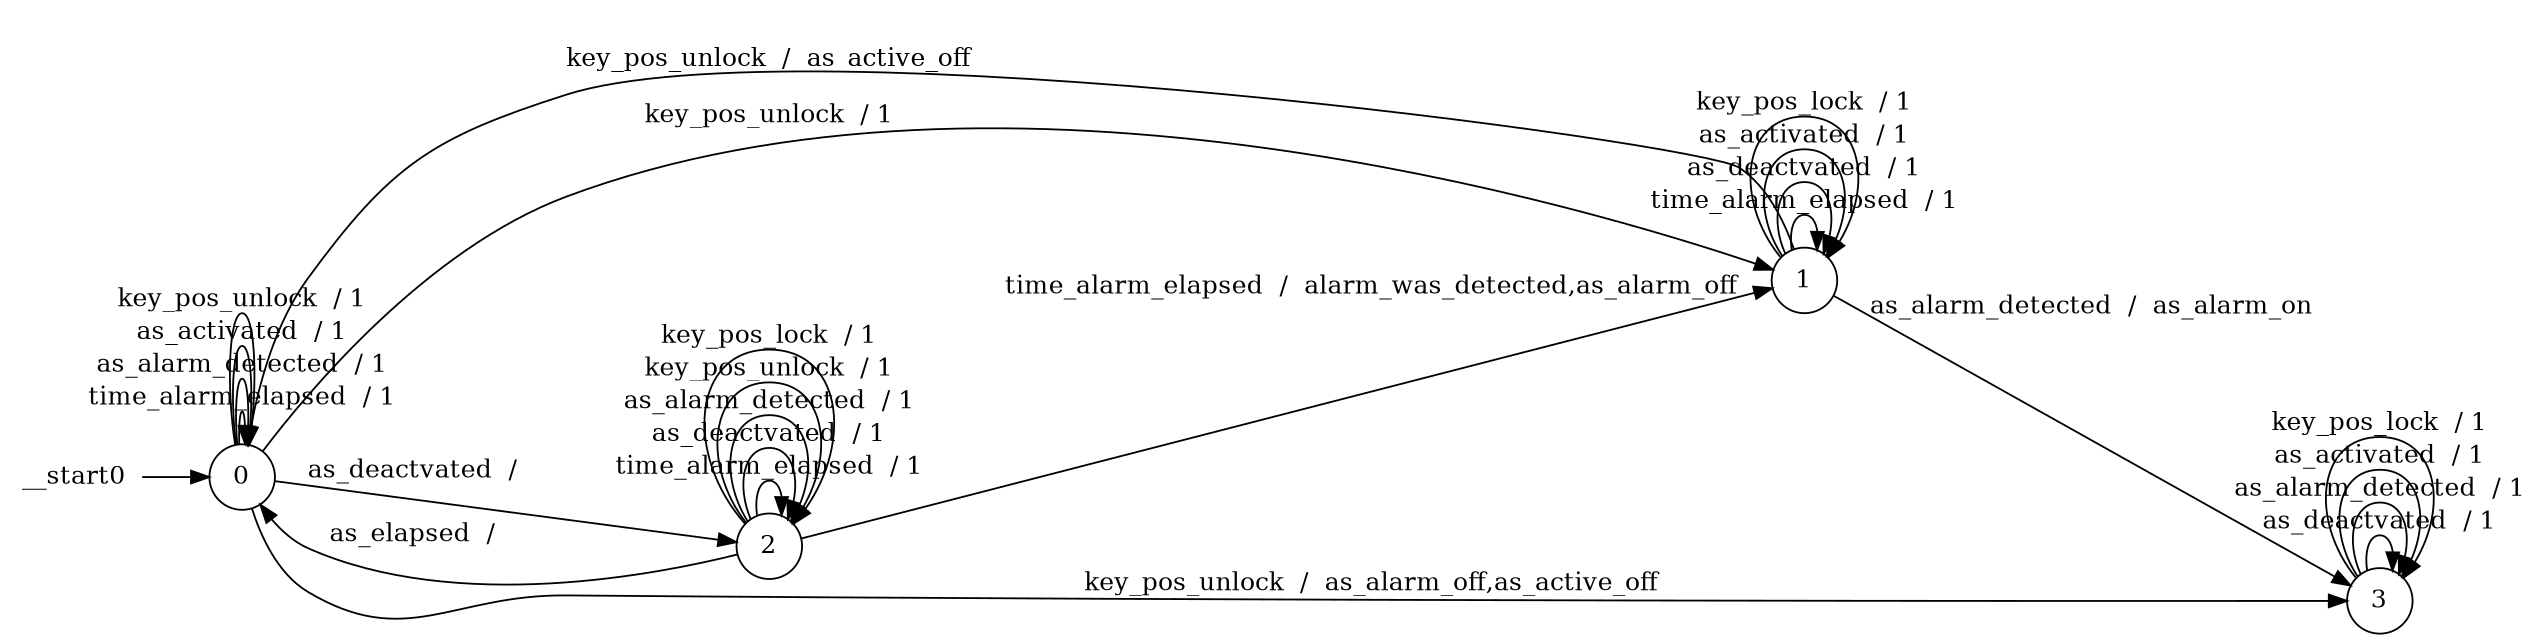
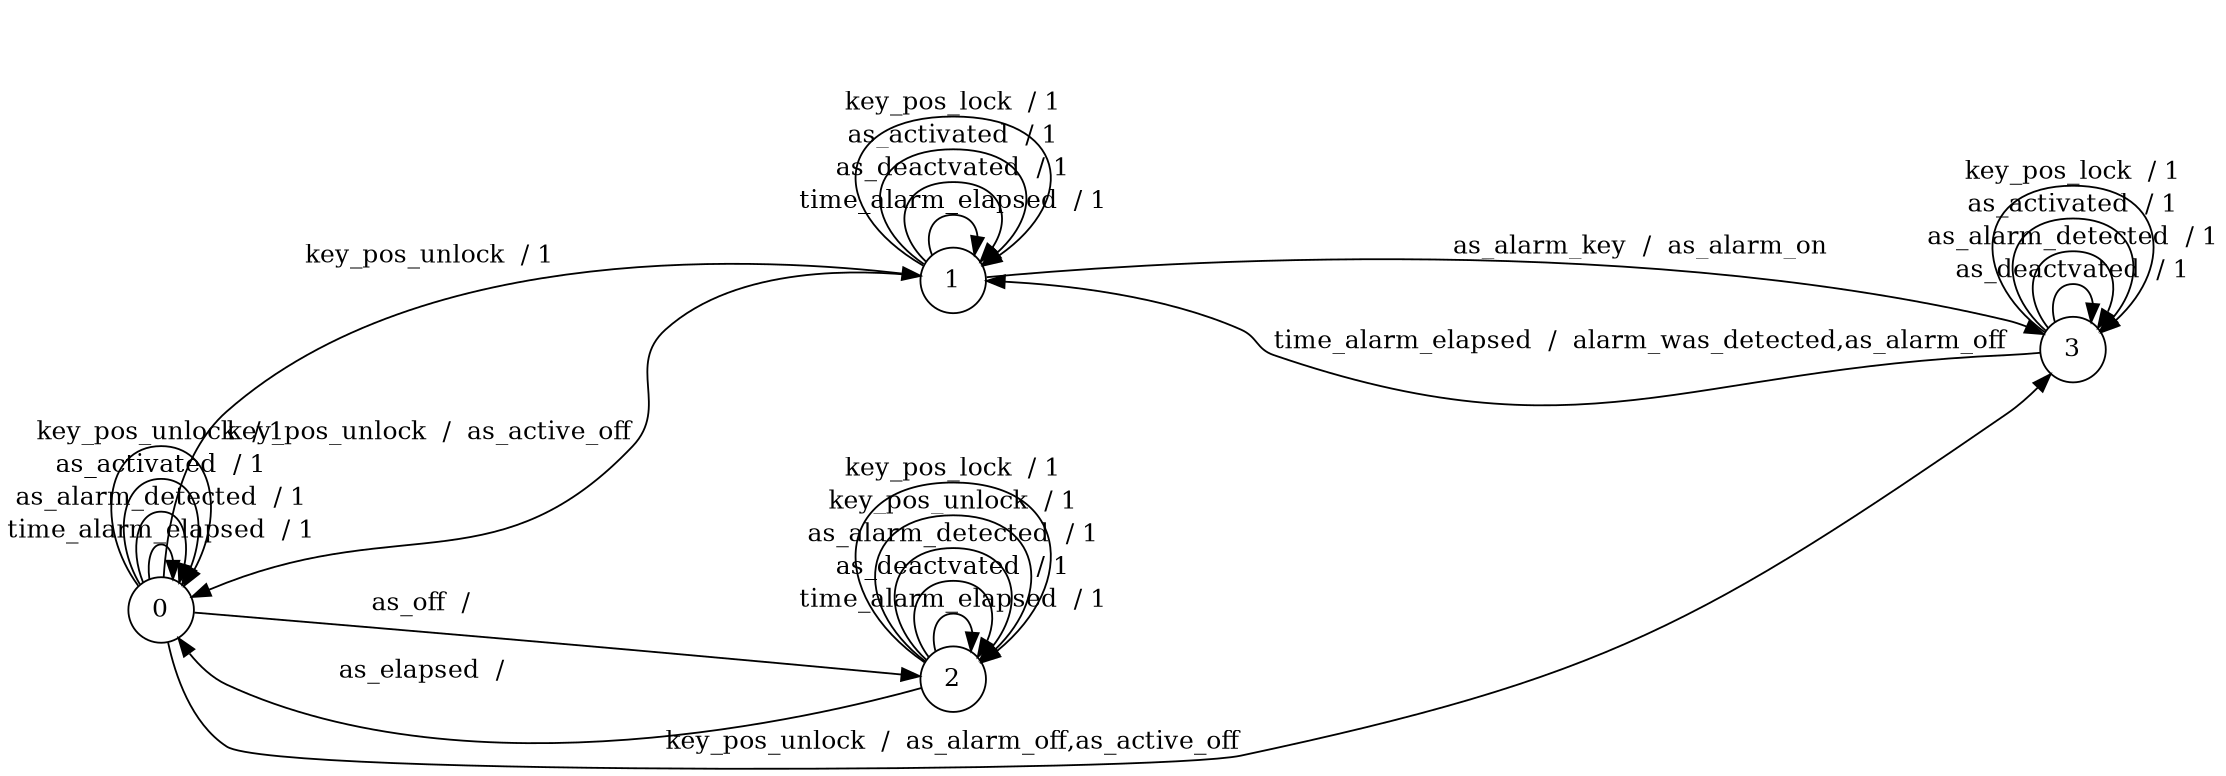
(2092, 307) -> (1641, 247)
(1278, 416) -> (1513, 403)
(421, 471) -> (430, 604)
(75, 477) -> none
